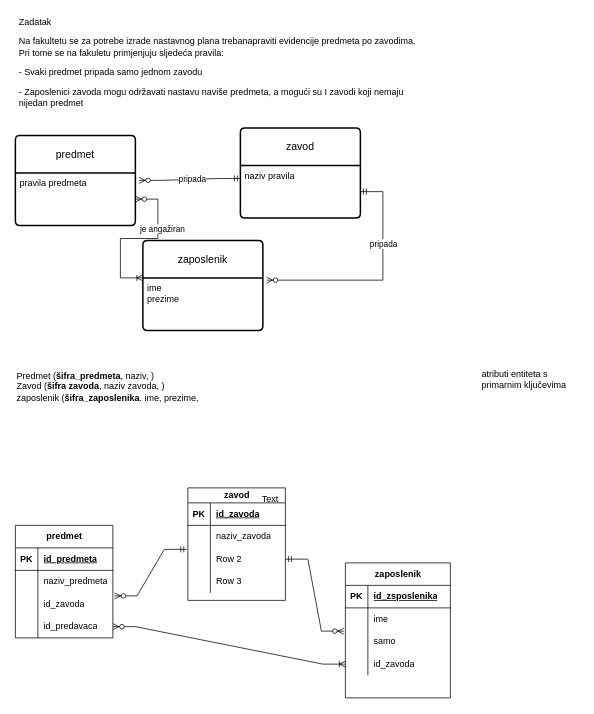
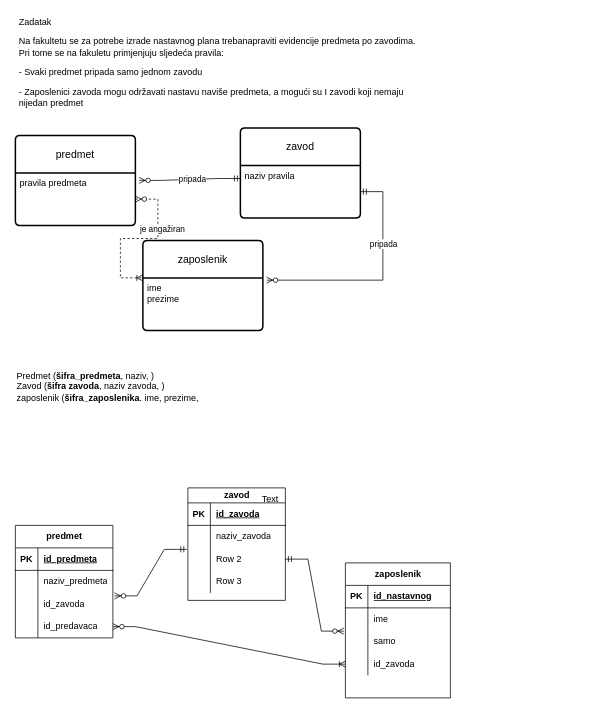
(120, 244) -> (120, 244)
(529, 379) -> none
(406, 597) -> (403, 597)
